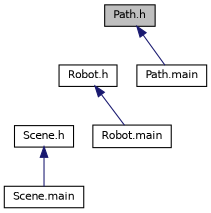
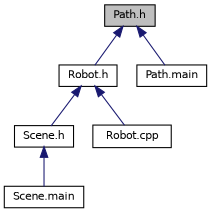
none -> (106, 50)
none -> (63, 110)
(132, 136) -> (132, 136)
